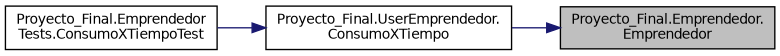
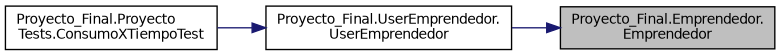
(111, 28) -> (111, 28)
(389, 28) -> (389, 28)
